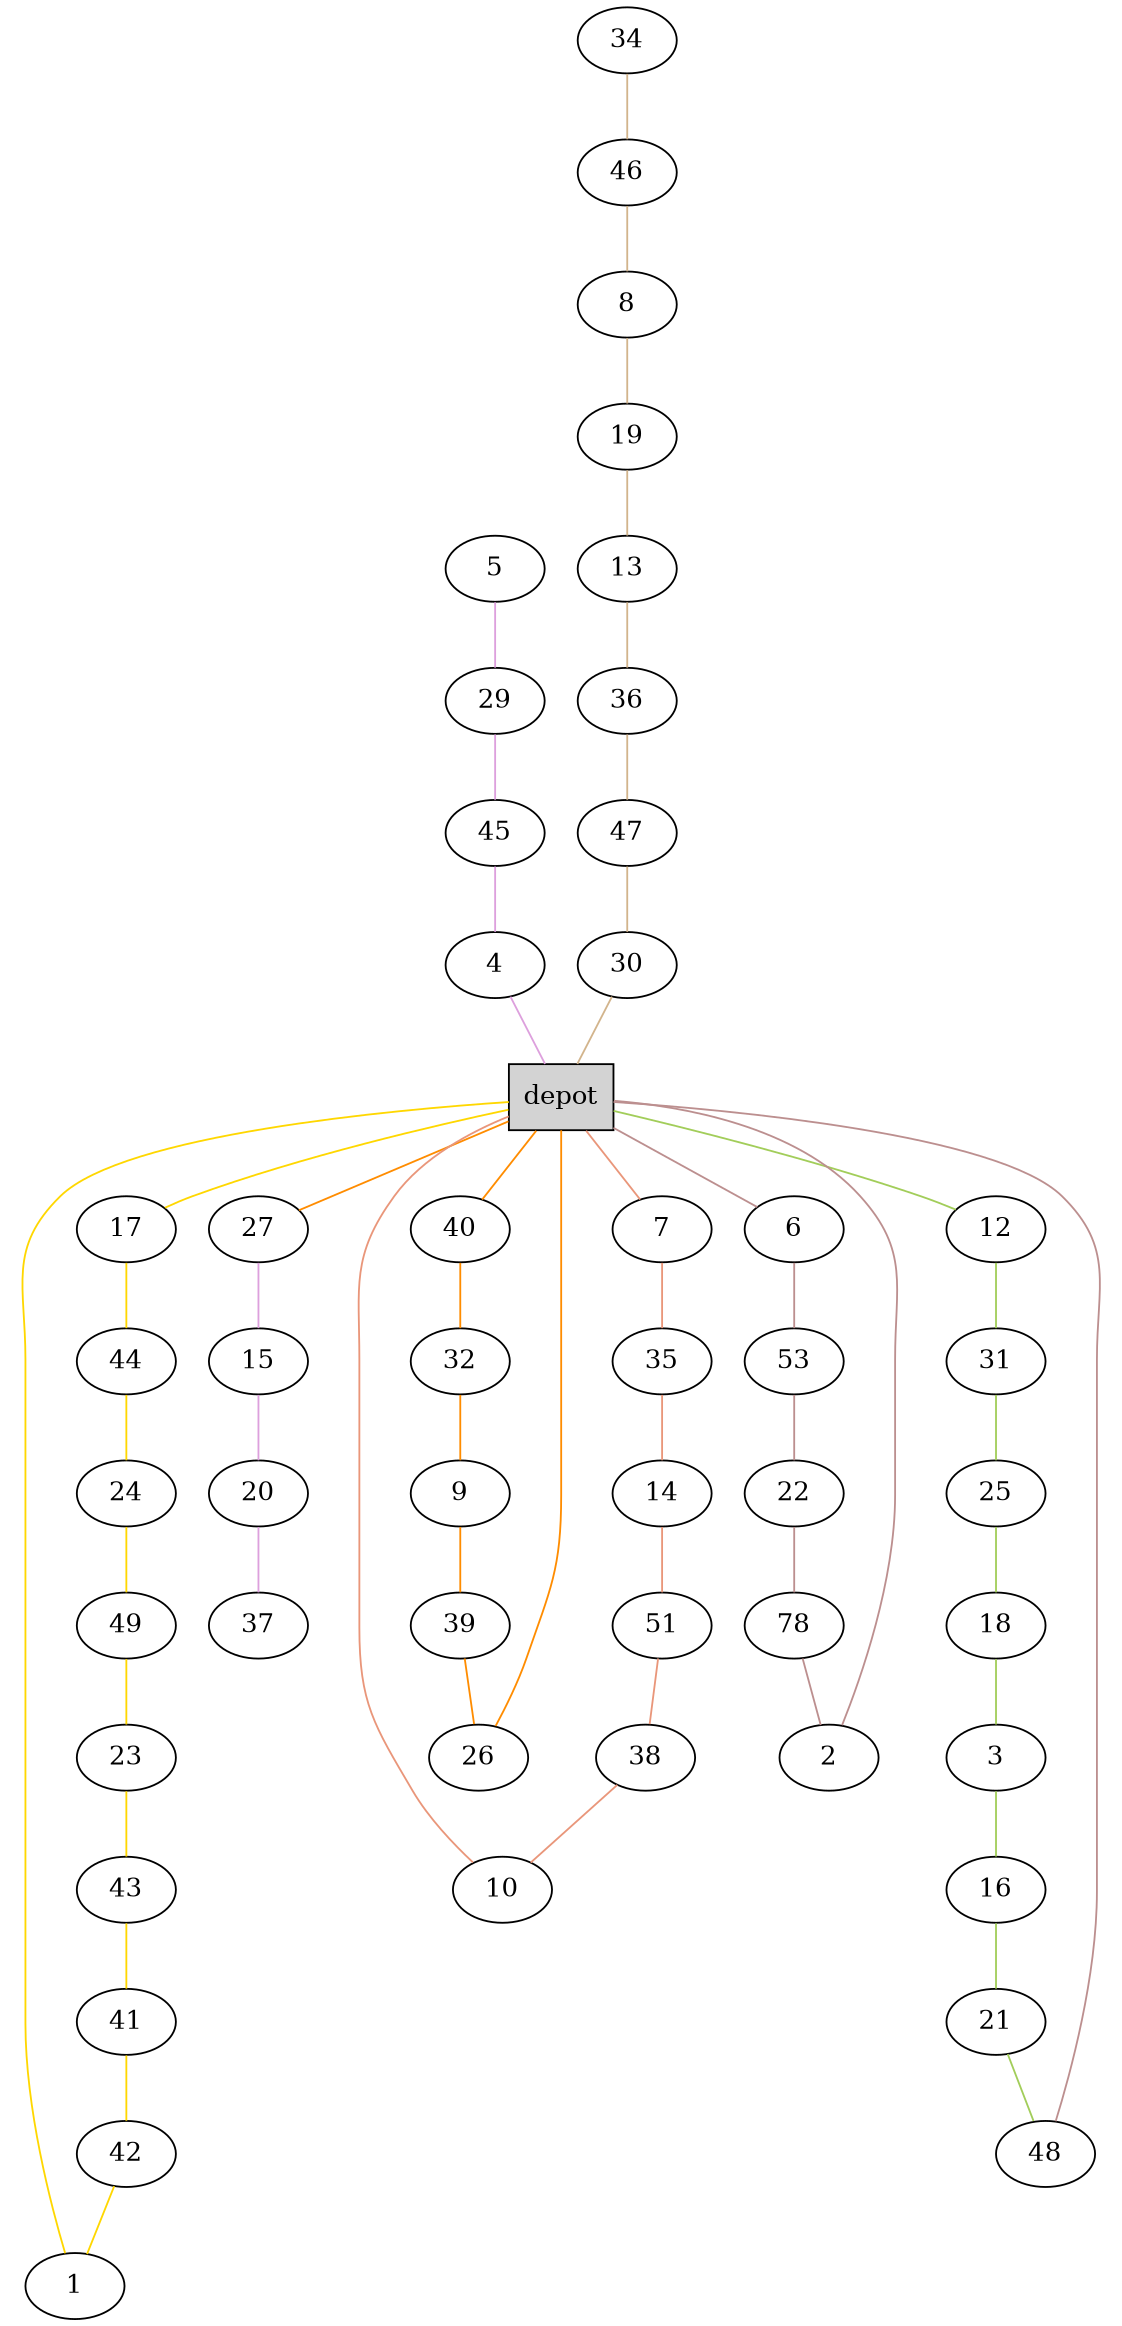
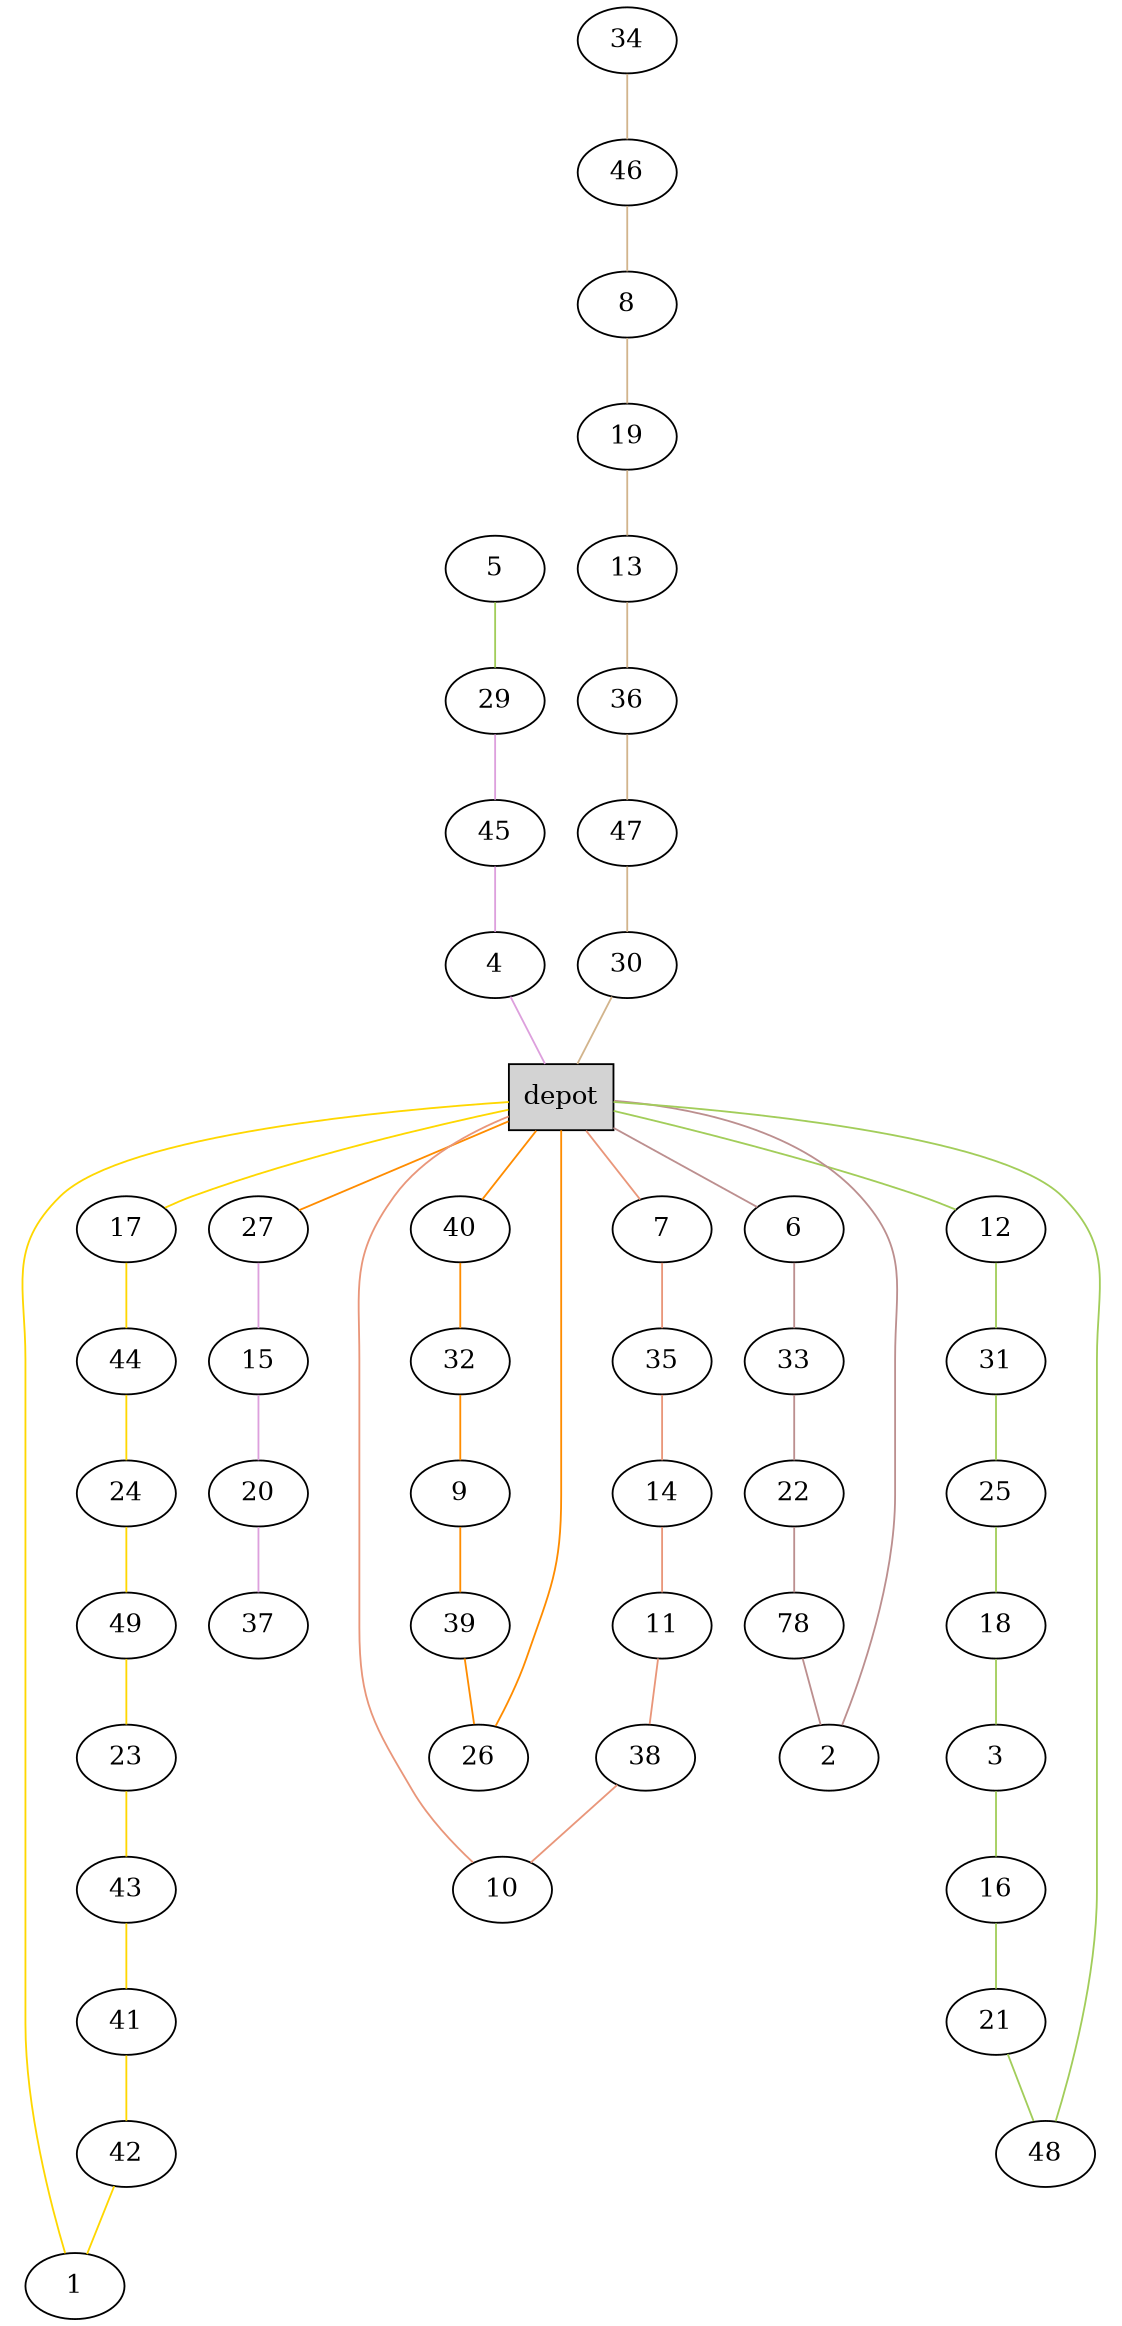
(495, 635) -> (495, 635)
(794, 1361) -> (794, 1361)
(1097, 1424) -> (1097, 1424)
(662, 1626) -> (662, 1626)
